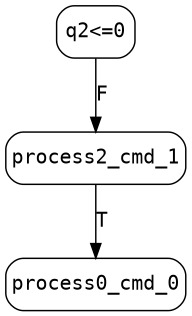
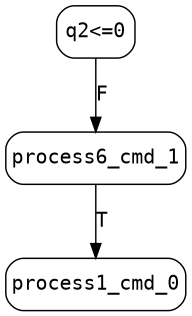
(96, 158) -> (96, 158)
(96, 284) -> (96, 284)
